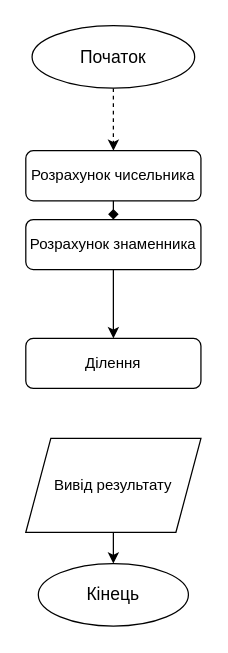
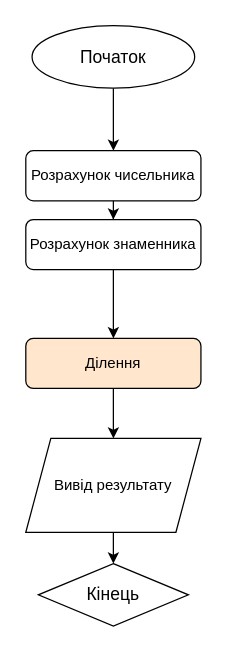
(113, 115) -> (113, 115)
(113, 209) -> (113, 209)
(113, 363) -> (113, 363)
none -> (113, 409)
(113, 594) -> (113, 594)
